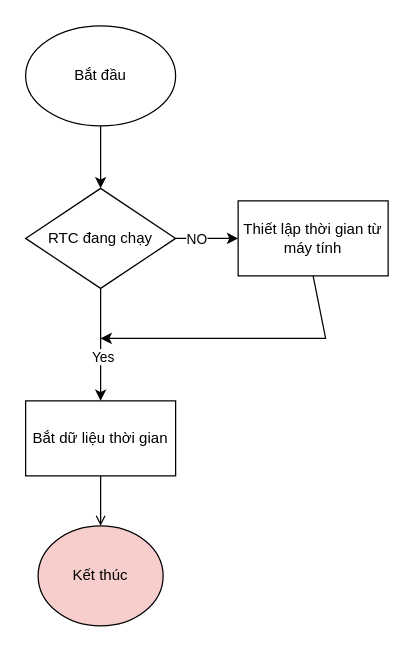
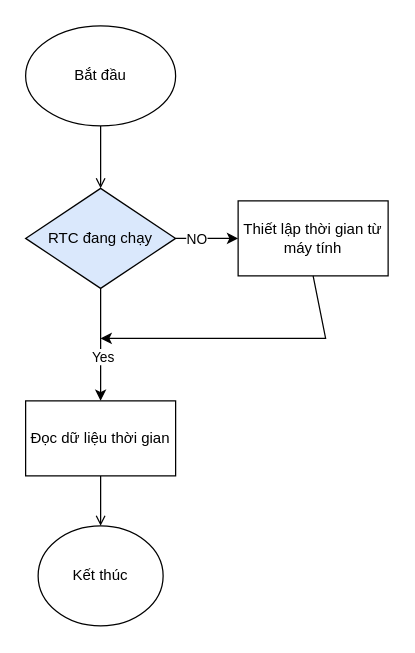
(101, 178) -> (101, 180)
(101, 238) -> (101, 238)
(101, 438) -> (101, 438)
(101, 576) -> (101, 576)
